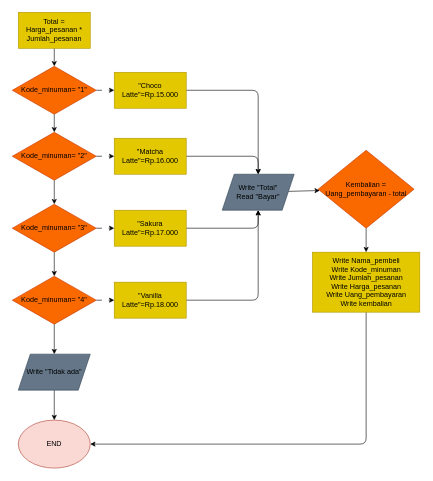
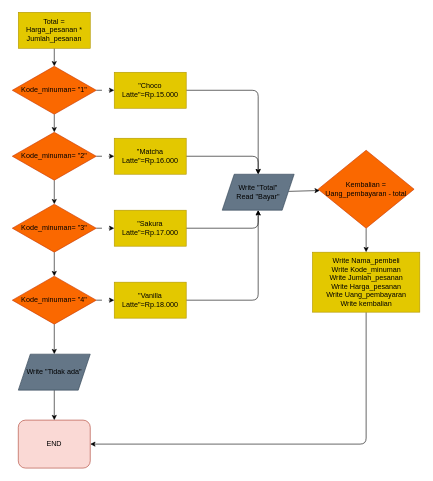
(54, 444) -> (54, 444)
